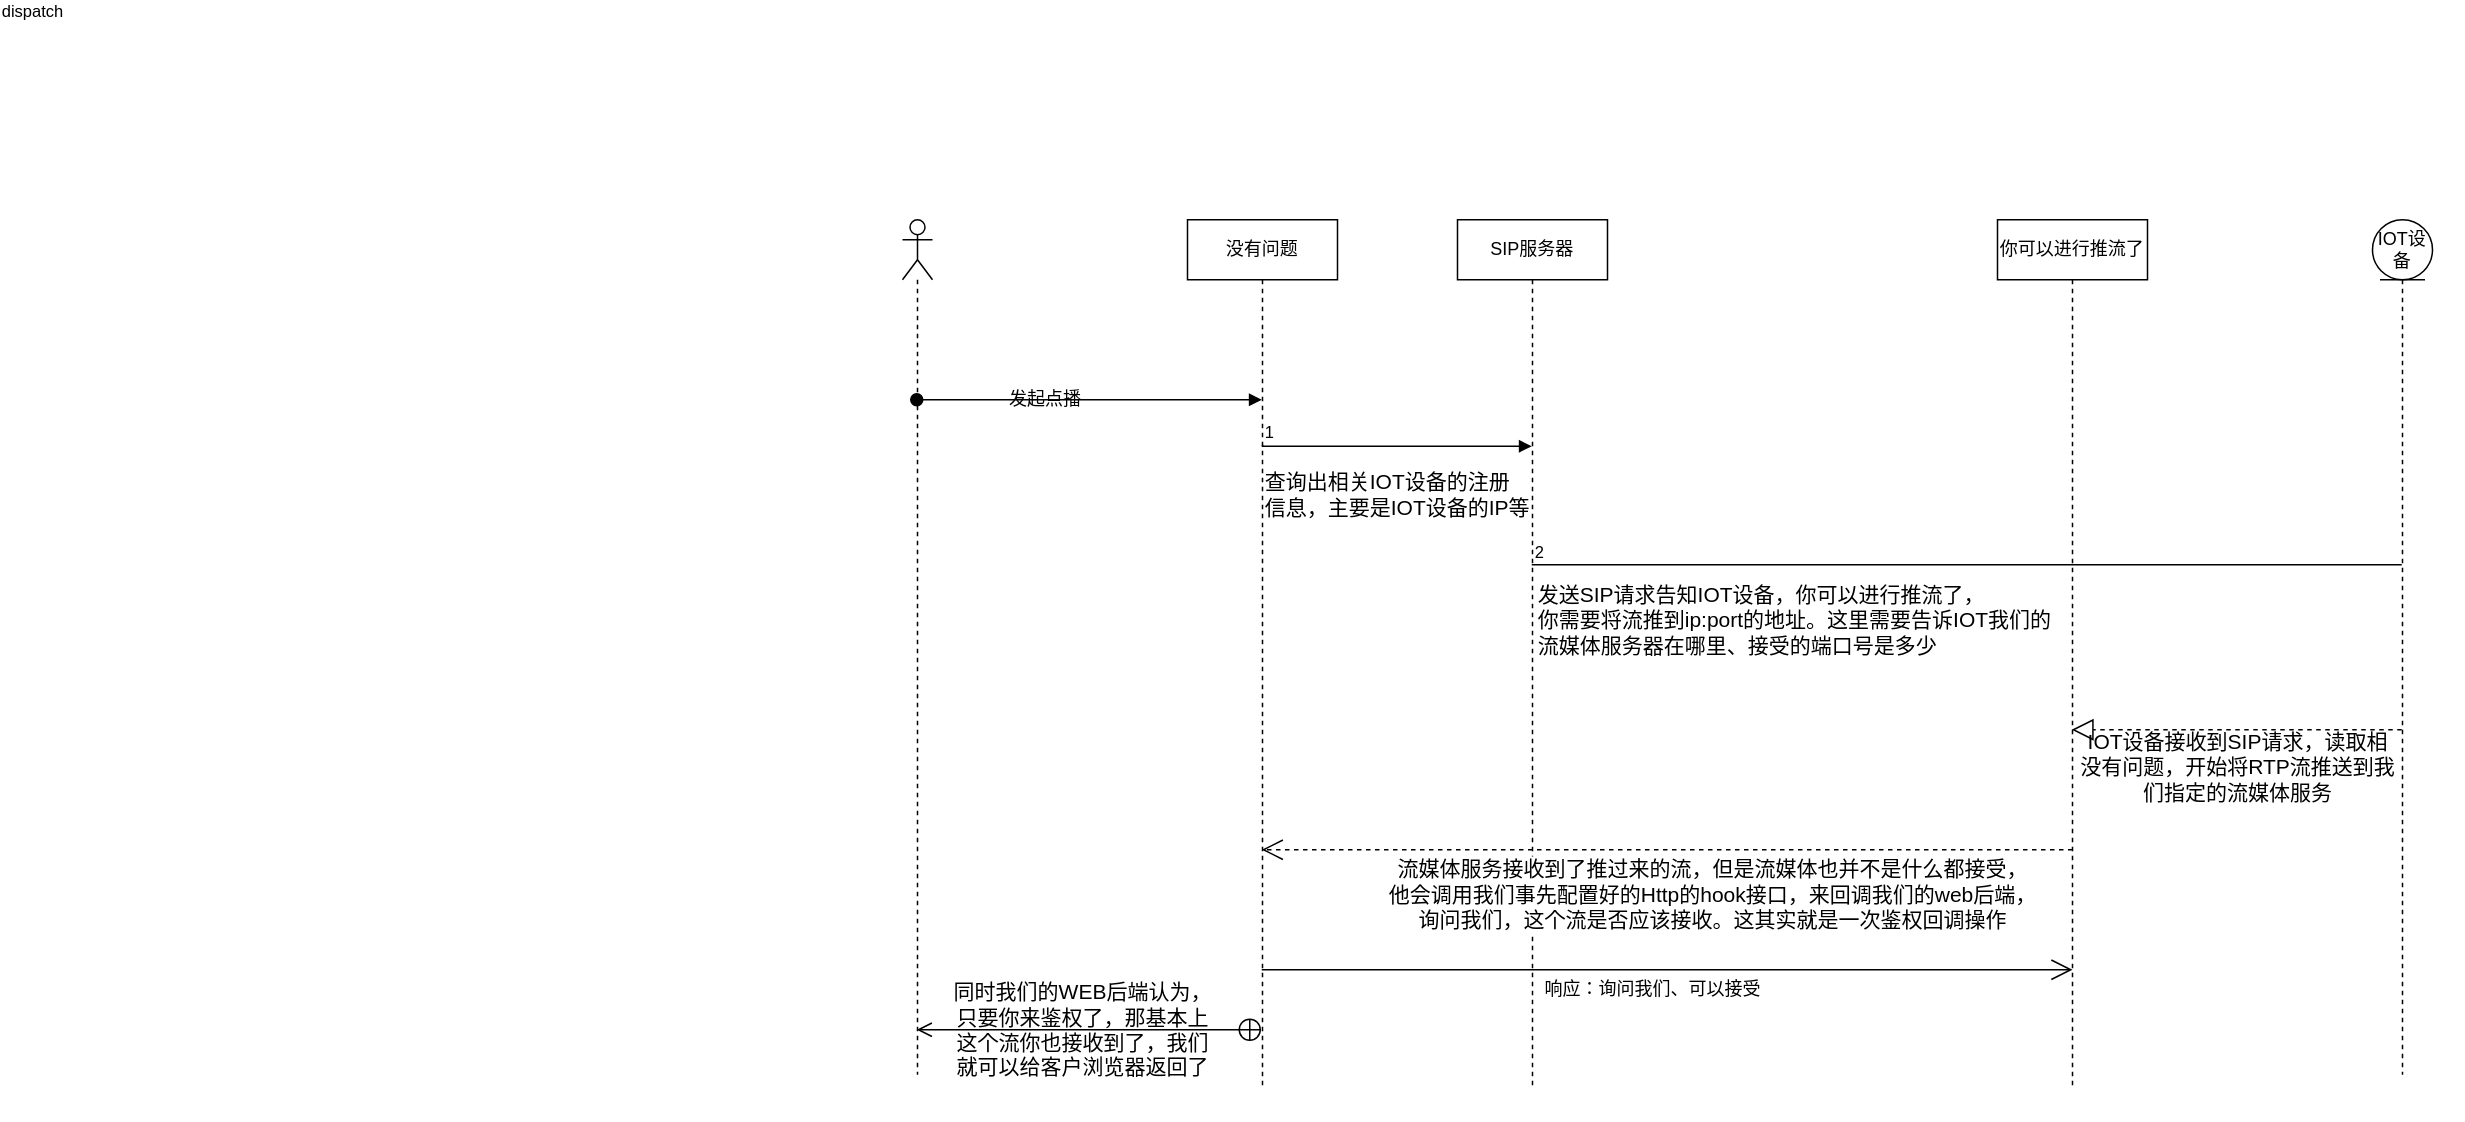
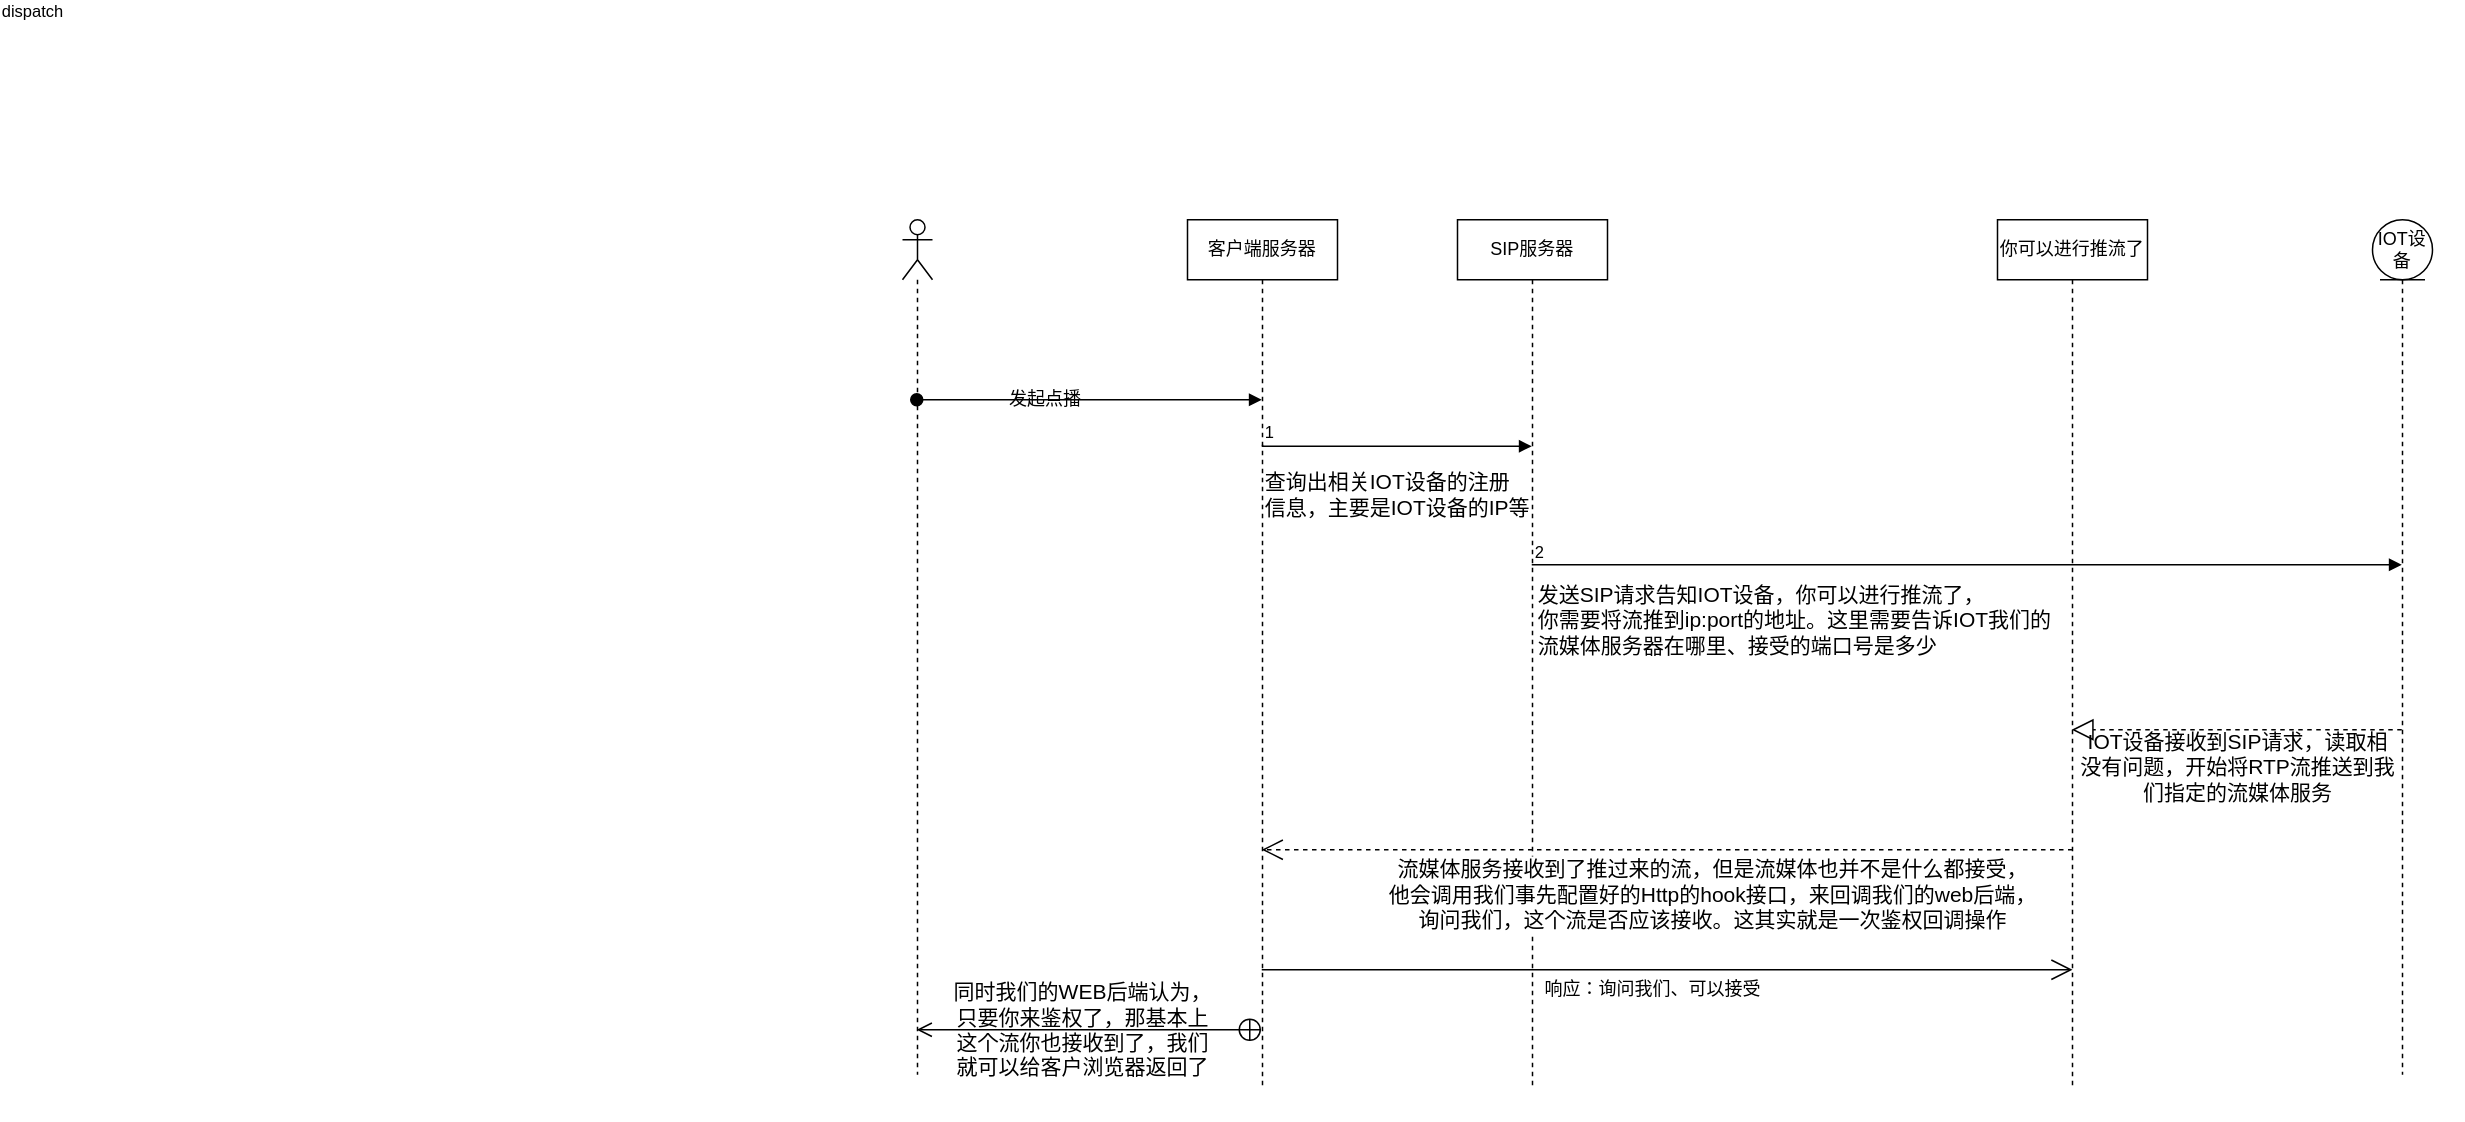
(1262, 250) -> (1262, 250)
(2393, 565) -> (2388, 565)
